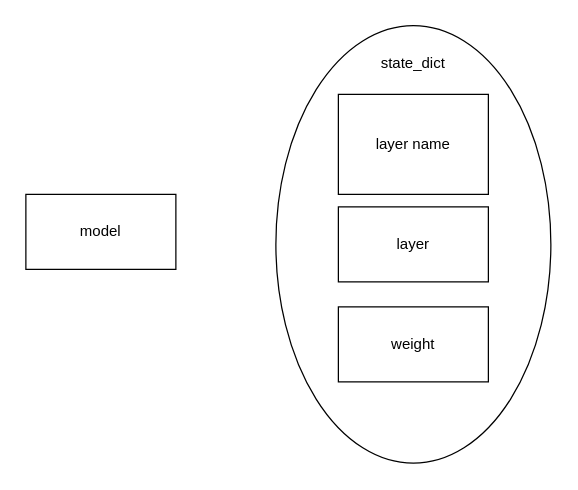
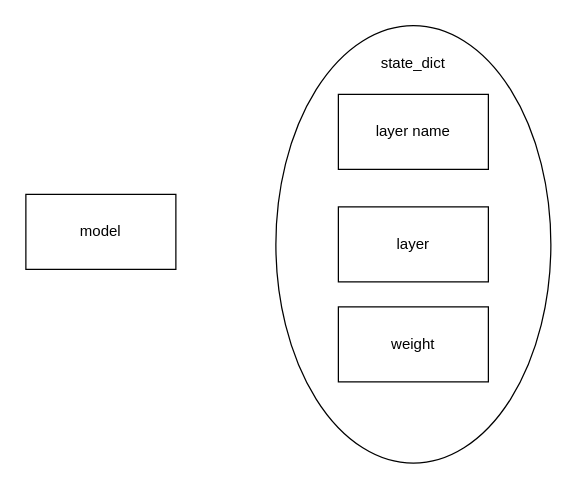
(413, 144) -> (413, 132)
